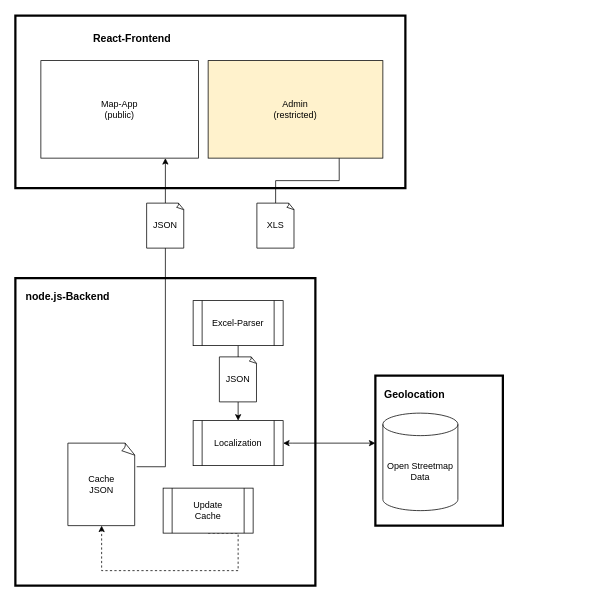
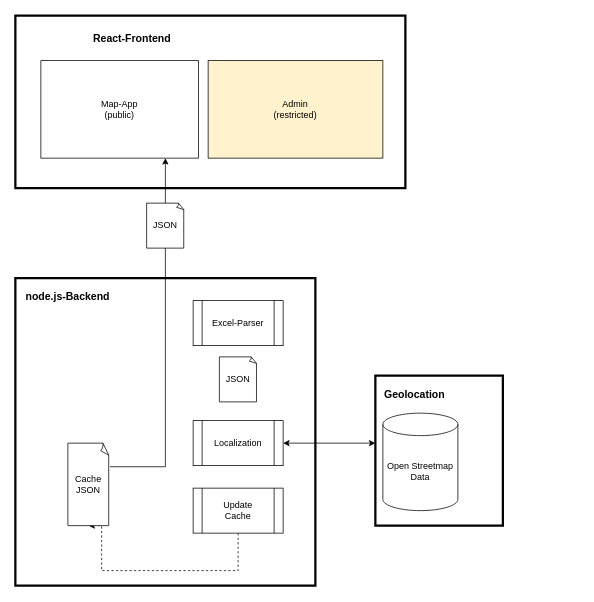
(307, 180) -> none
(276, 225) -> none
(238, 414) -> none
(102, 484) -> (89, 484)
(208, 510) -> (238, 510)
